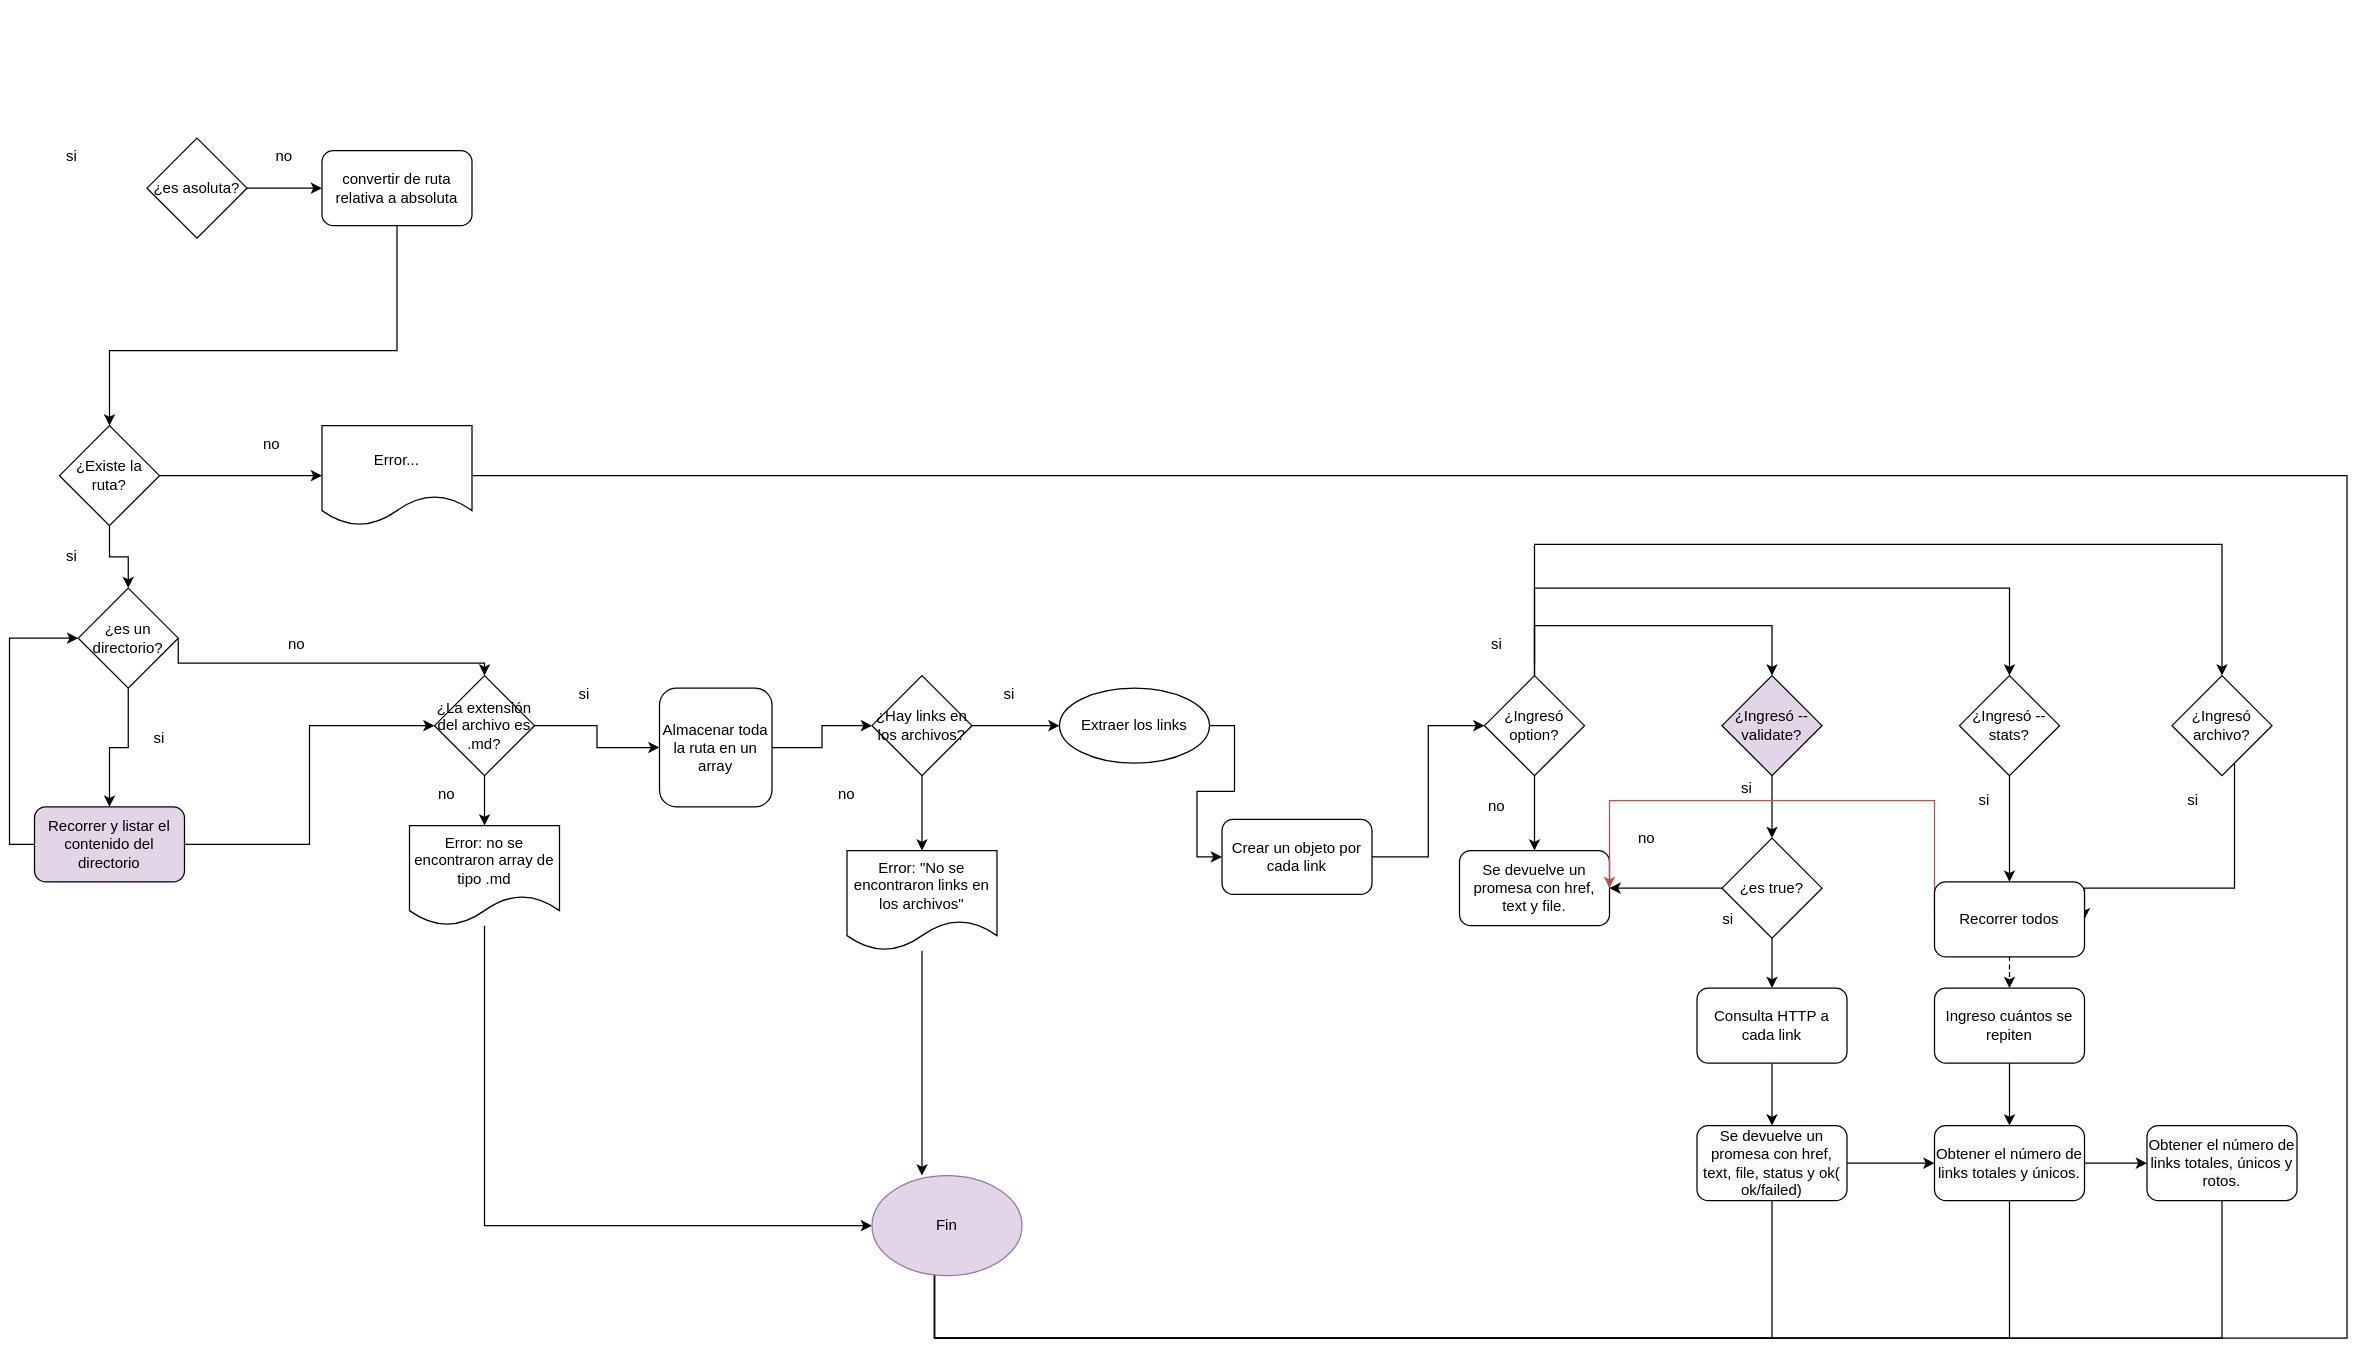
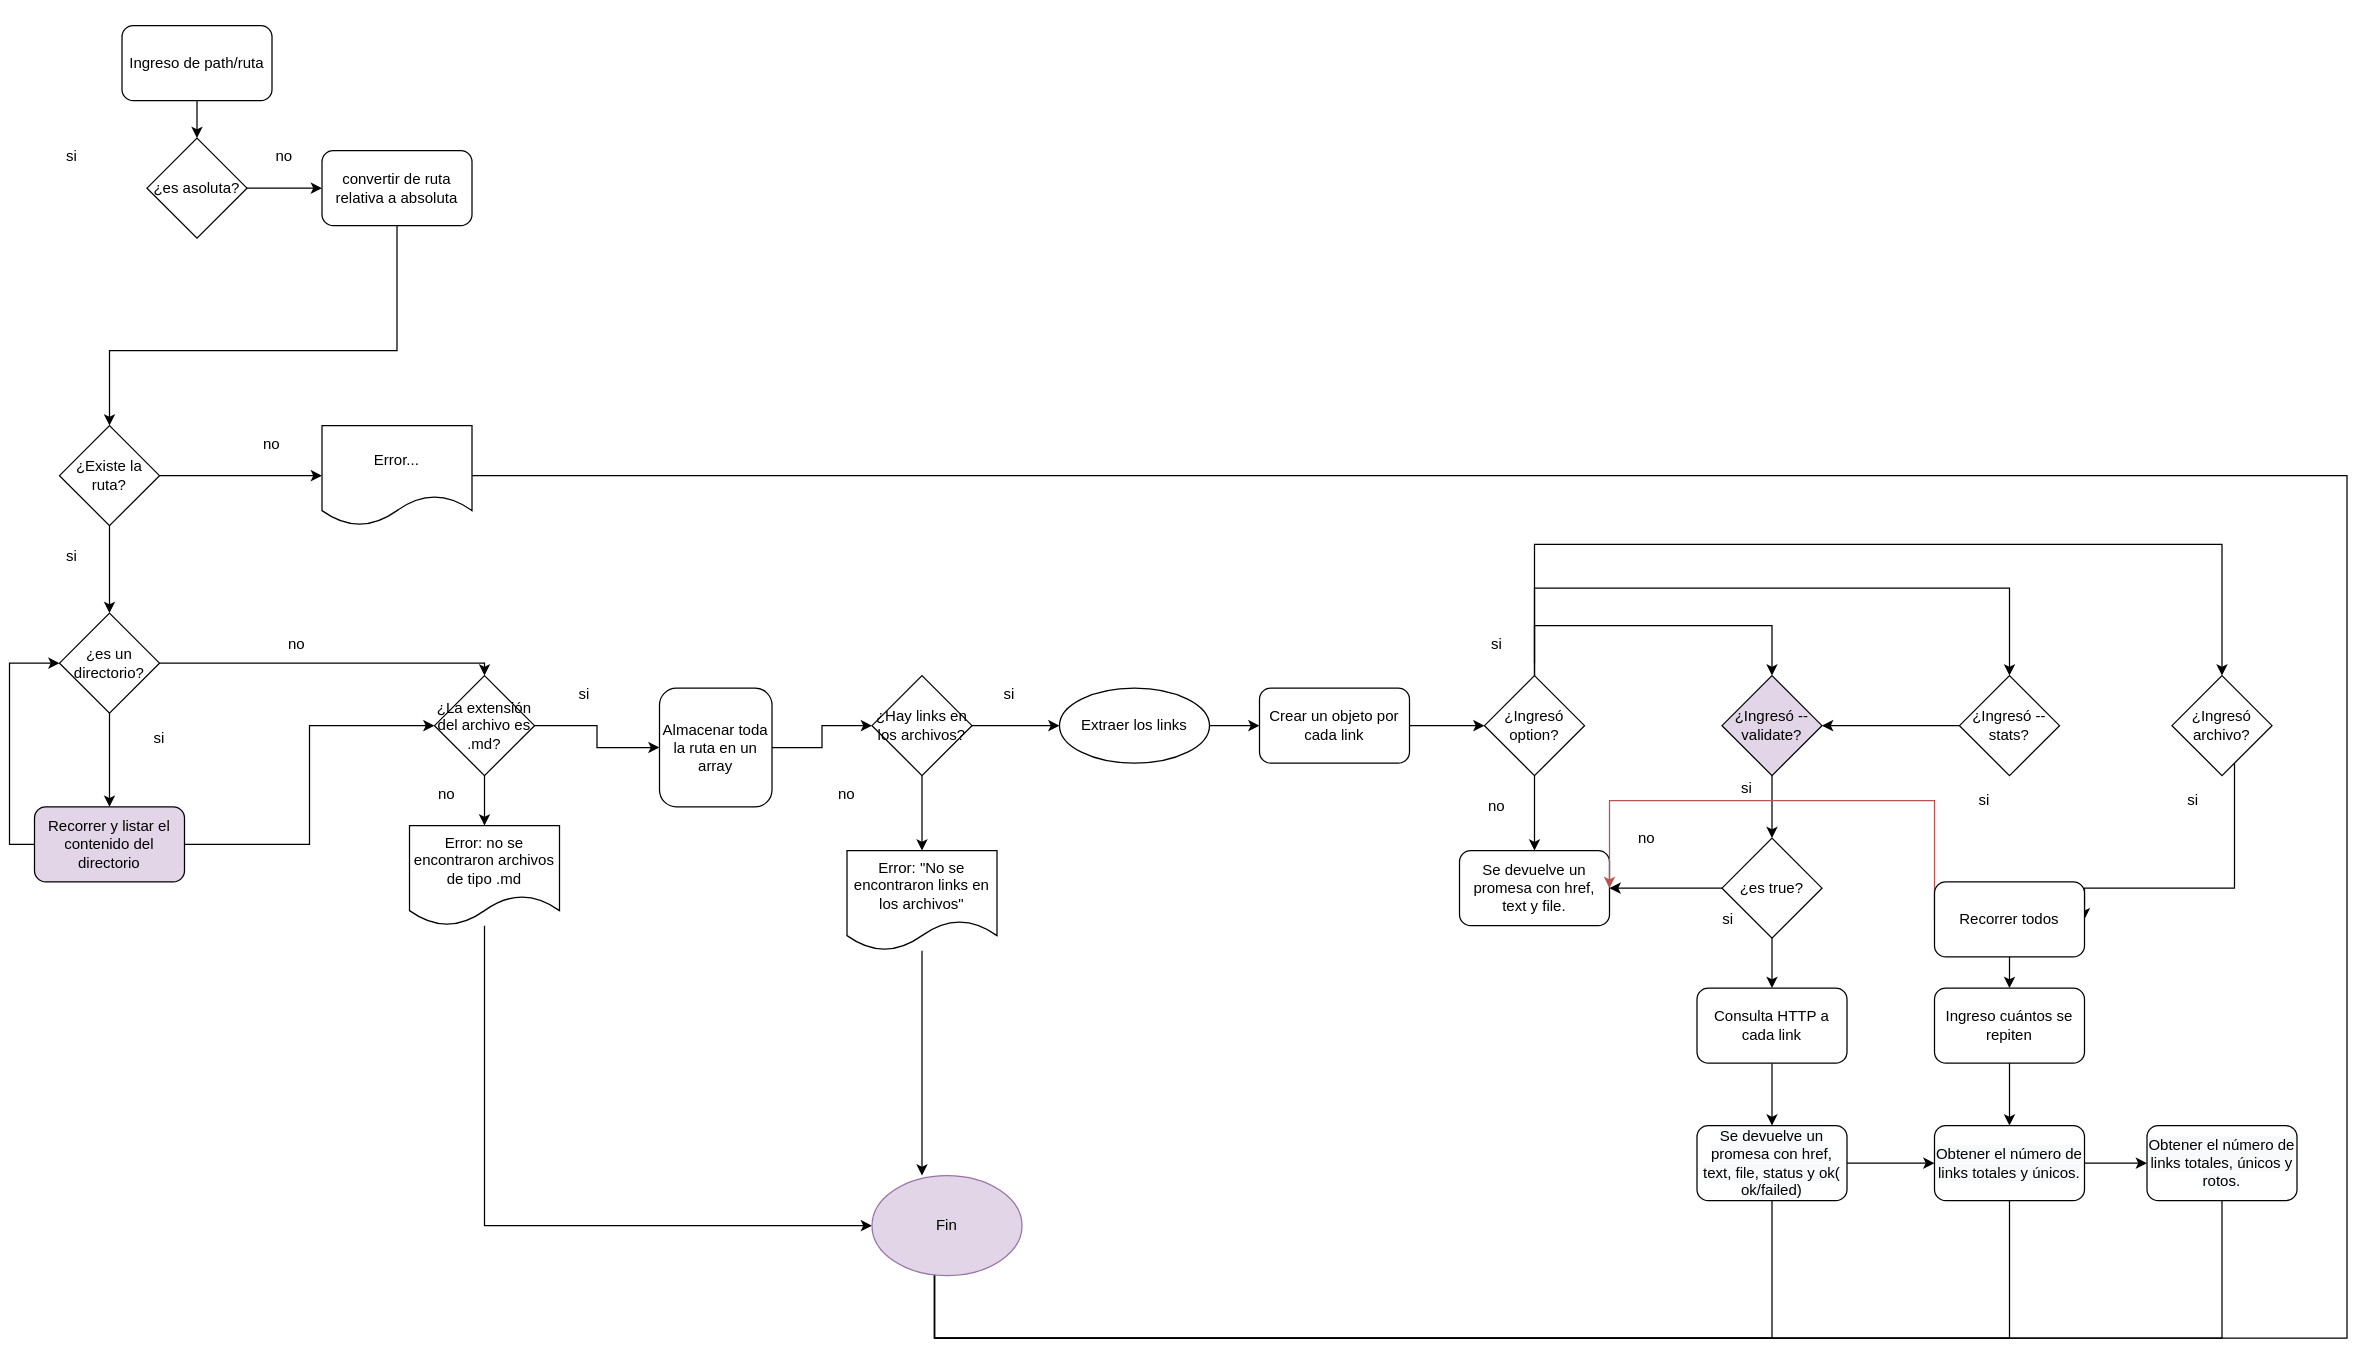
none -> (197, 63)
none -> (197, 124)
(128, 638) -> (109, 663)
(2009, 825) -> (1895, 726)
(1297, 857) -> (1334, 726)
(484, 861) -> (484, 861)
(2009, 976) -> (2009, 976)
